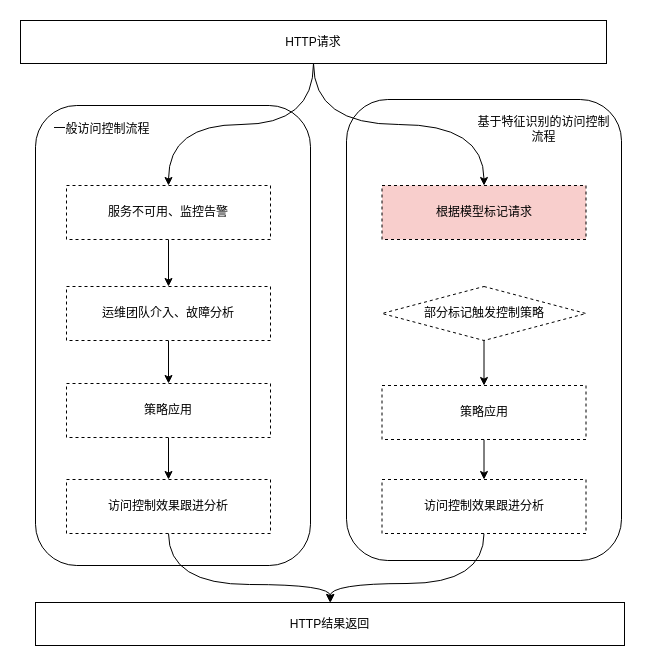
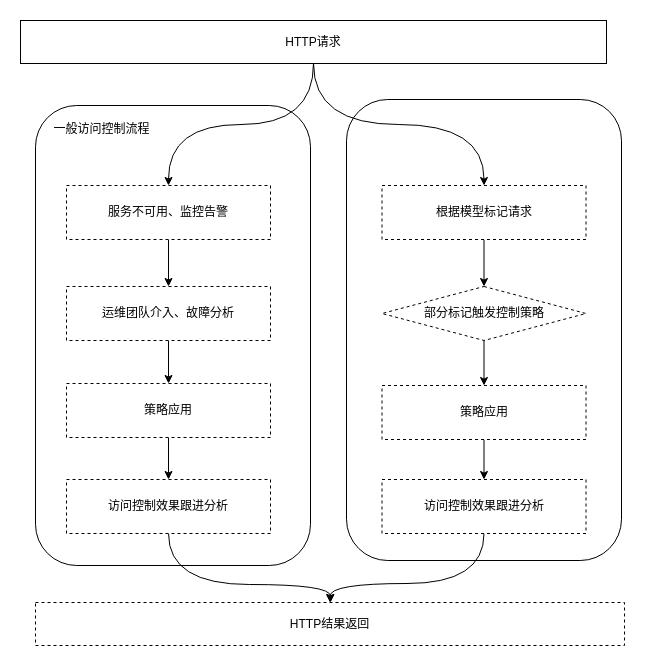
(544, 130) -> none
(484, 213) -> (484, 213)
none -> (484, 260)
(330, 624) -> (330, 624)
